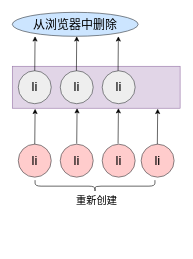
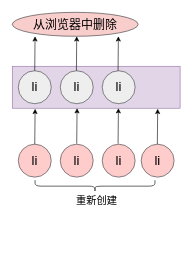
(75, 24) -> (75, 24)
